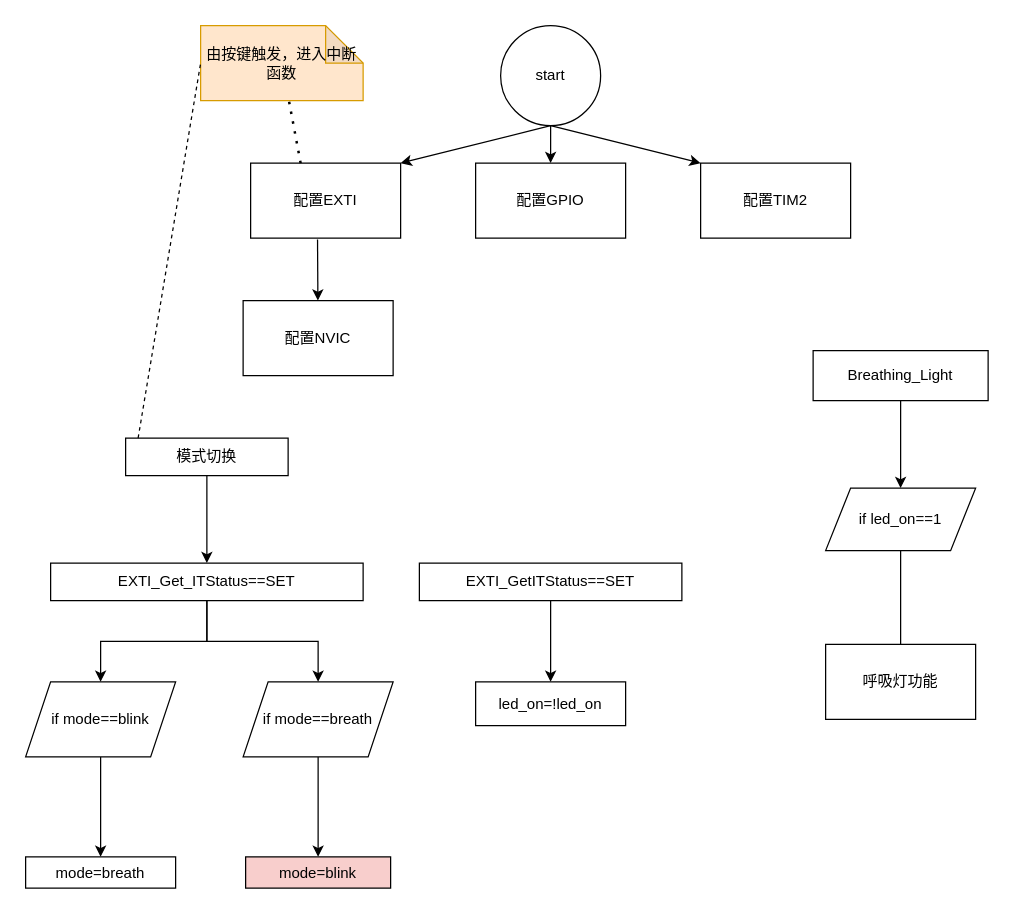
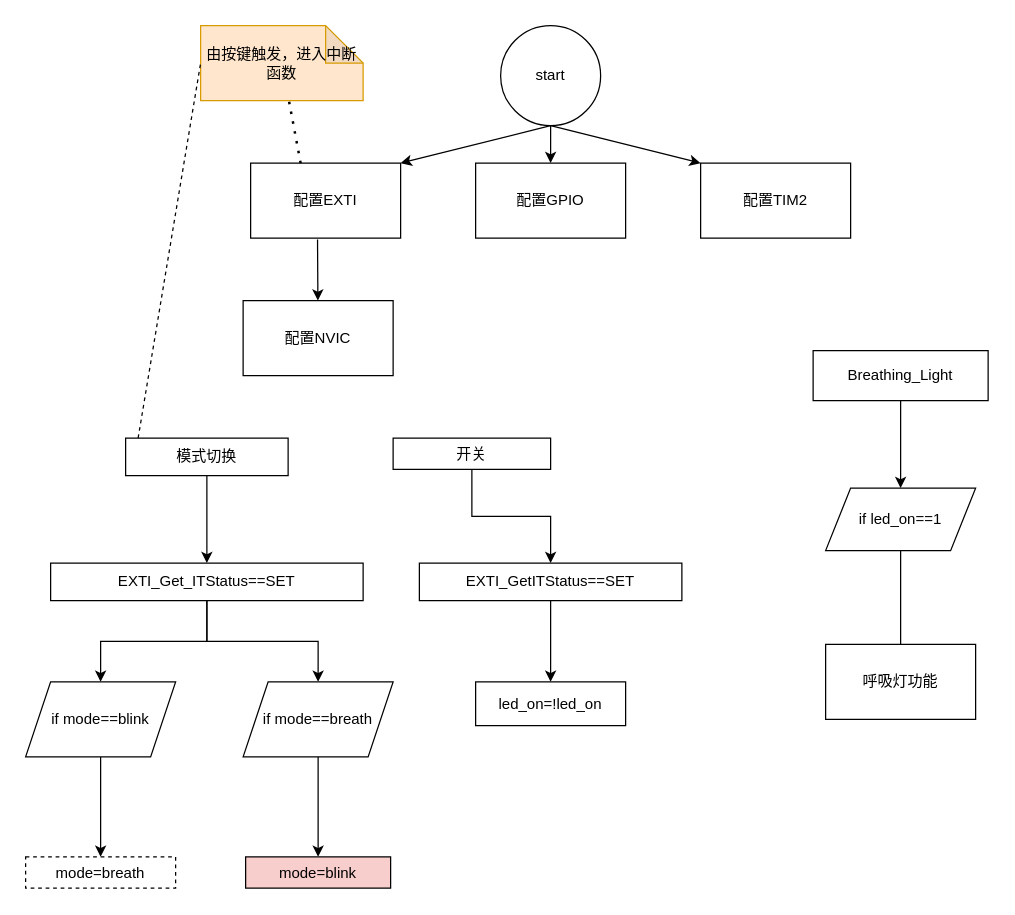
none -> (472, 454)
none -> (507, 516)
(101, 873) -> (101, 873)
